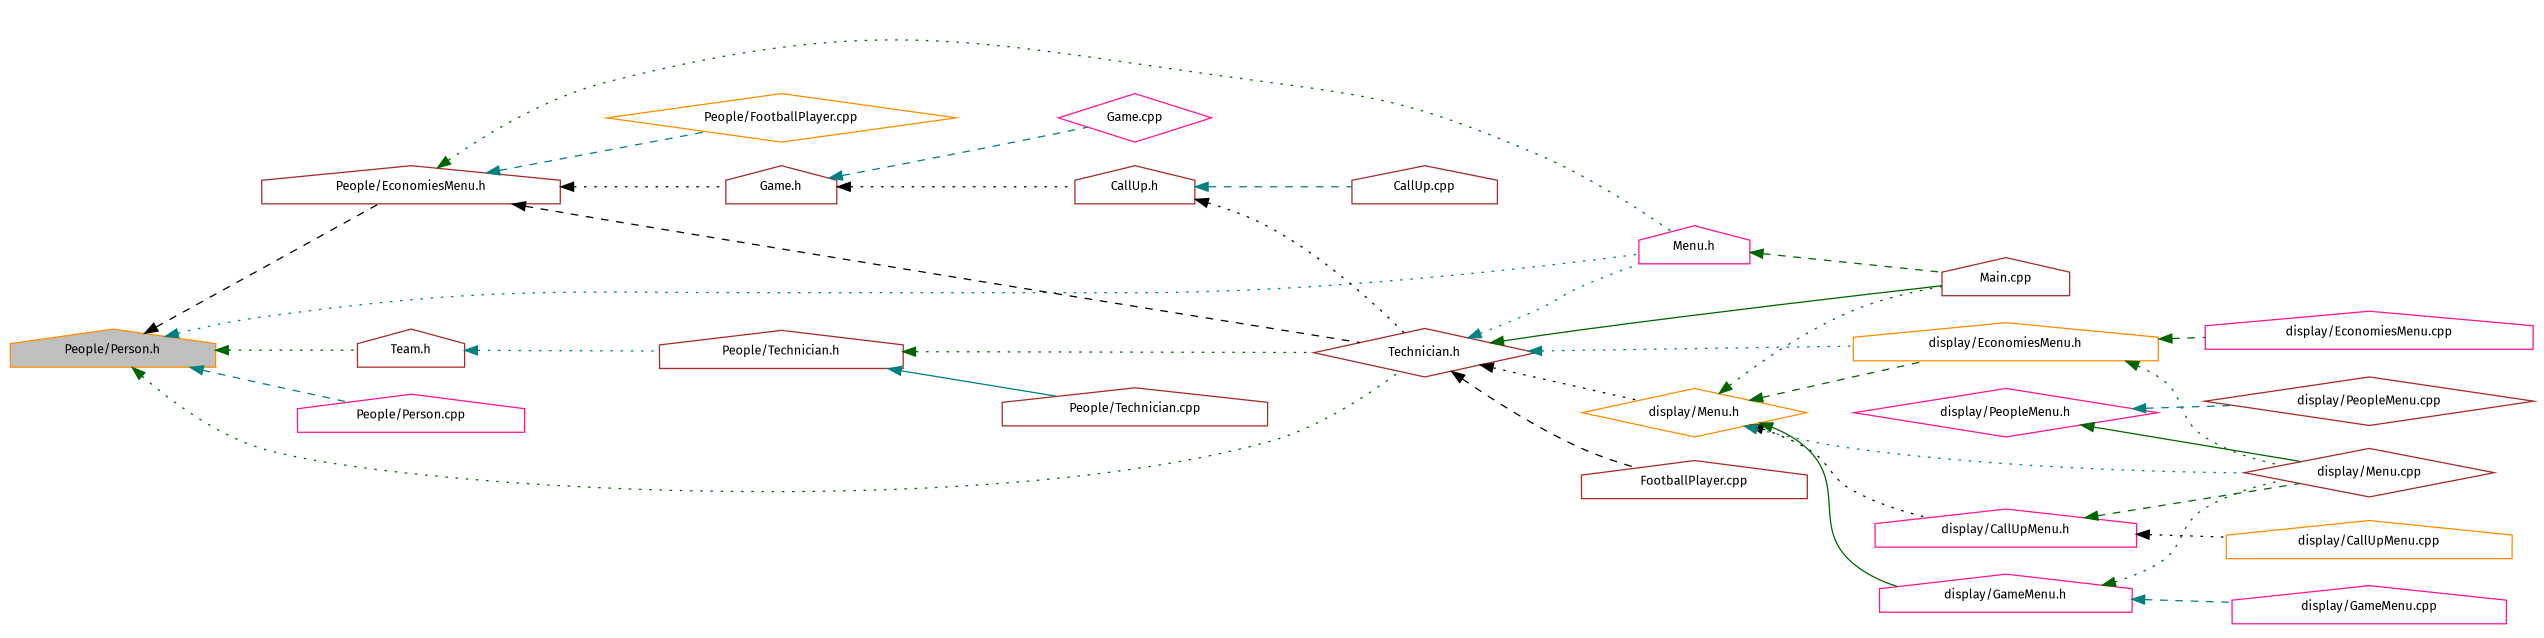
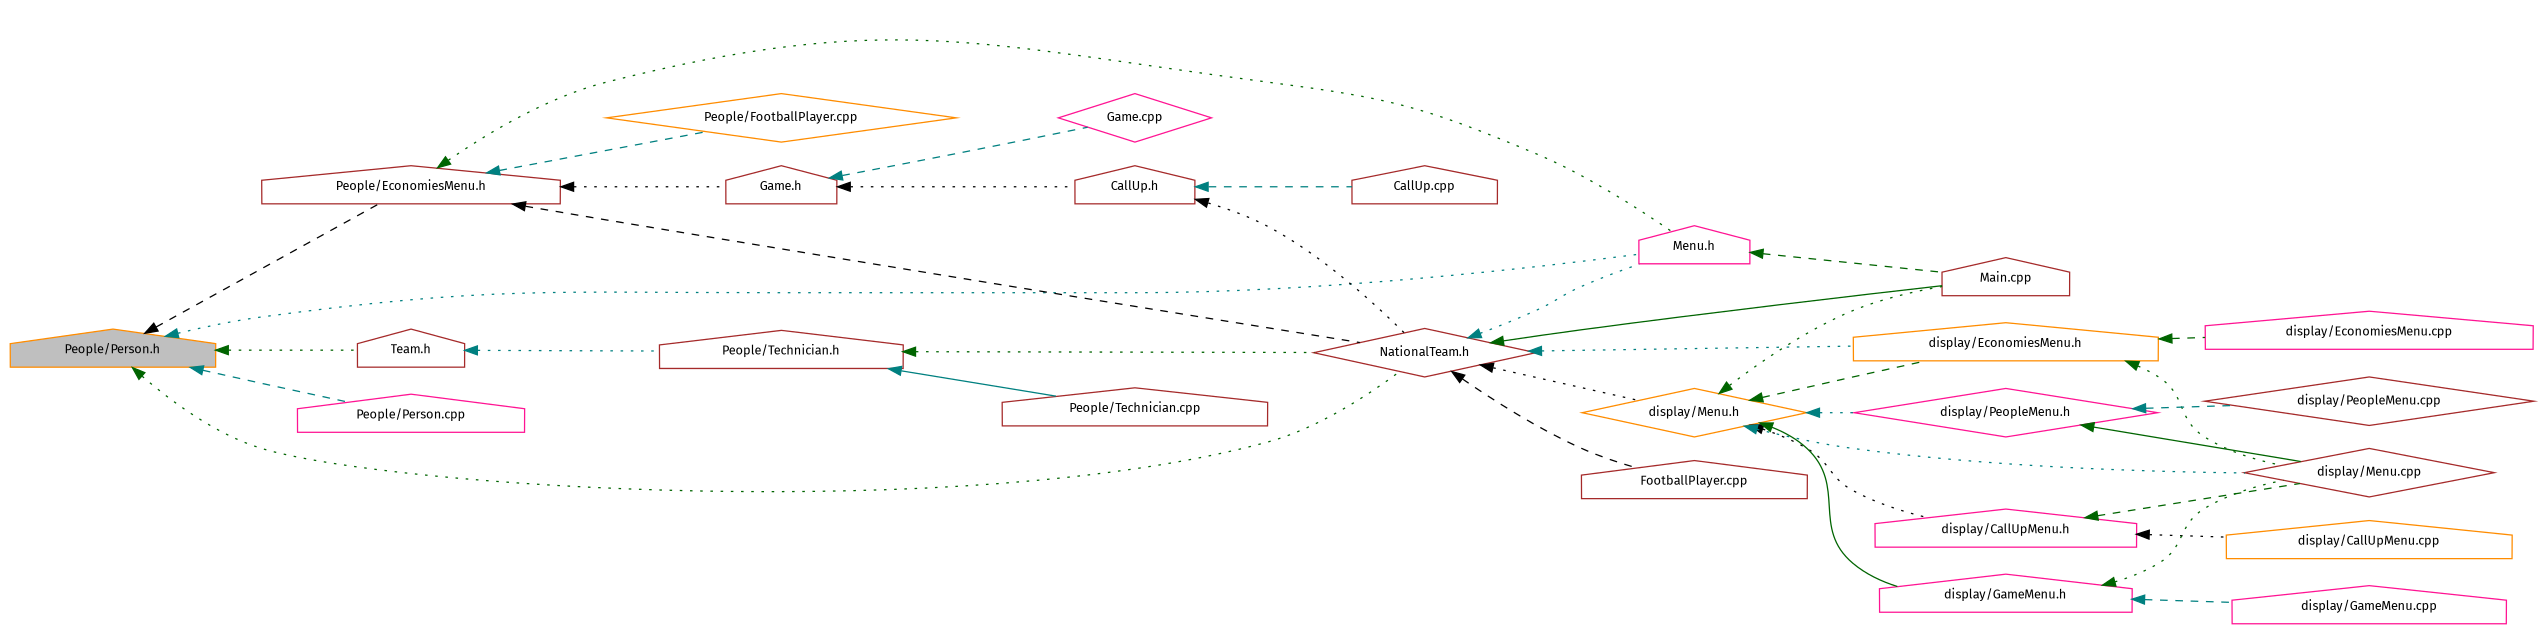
(1425, 353) -> (1425, 353)
none -> (1837, 413)
